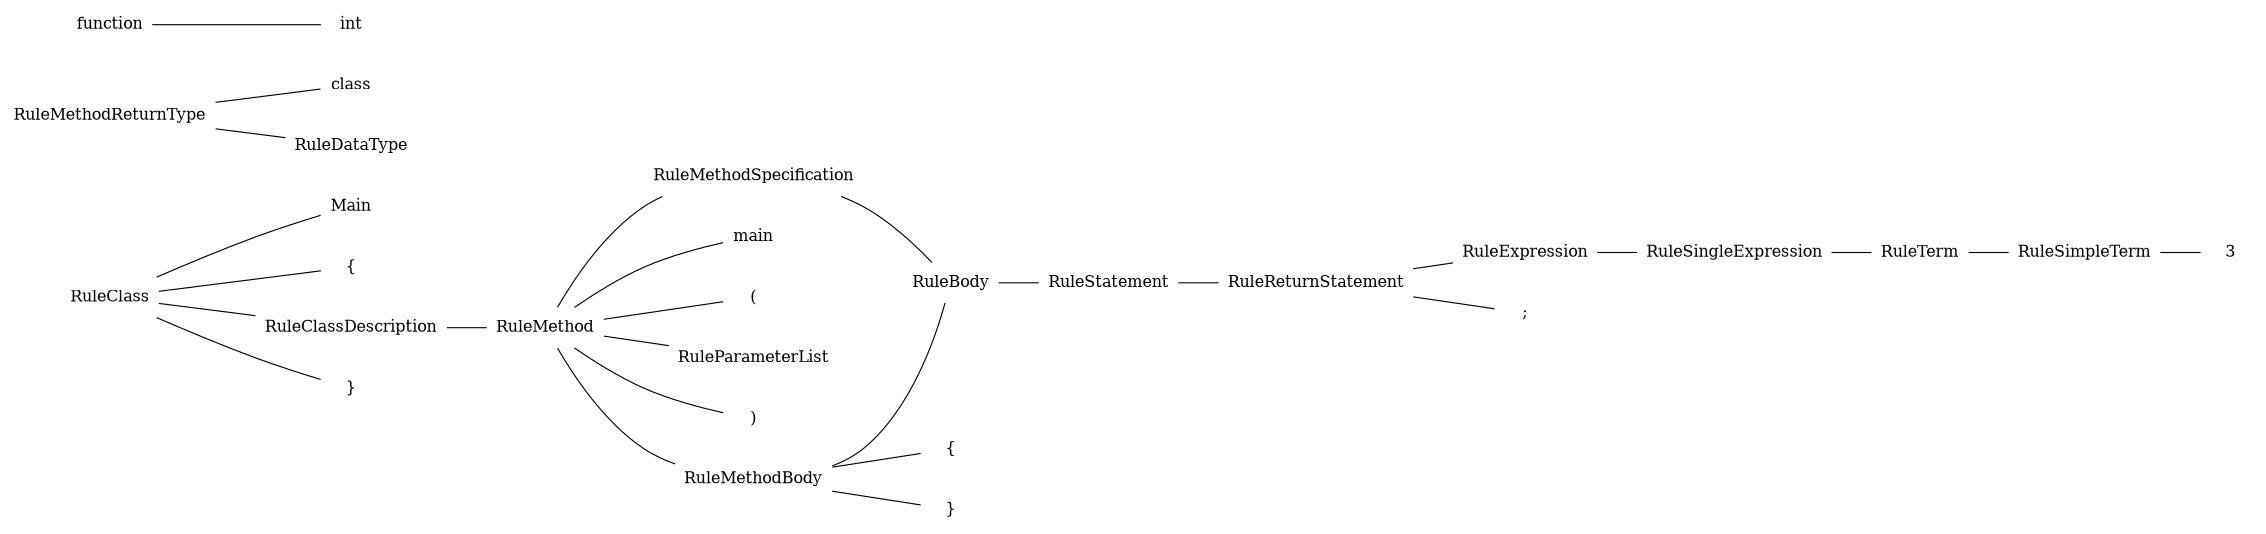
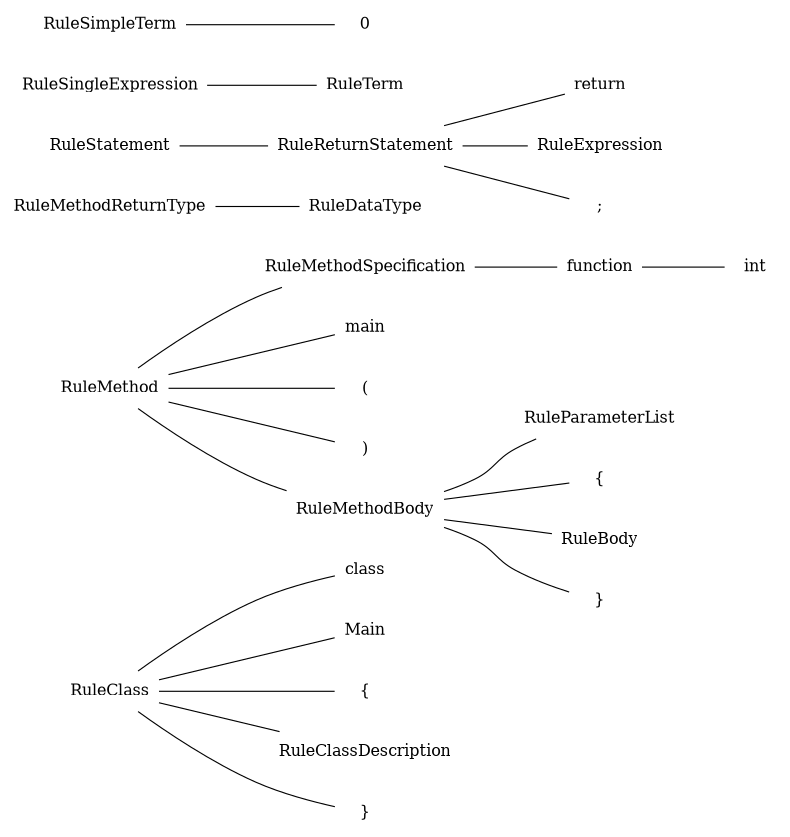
none -> (600, 85)
(268, 96) -> (231, 612)
(890, 224) -> (516, 267)
(1617, 252) -> none
(1989, 252) -> none
(2231, 252) -> (365, 25)
(1019, 283) -> none
(467, 328) -> none
(636, 341) -> (492, 468)
